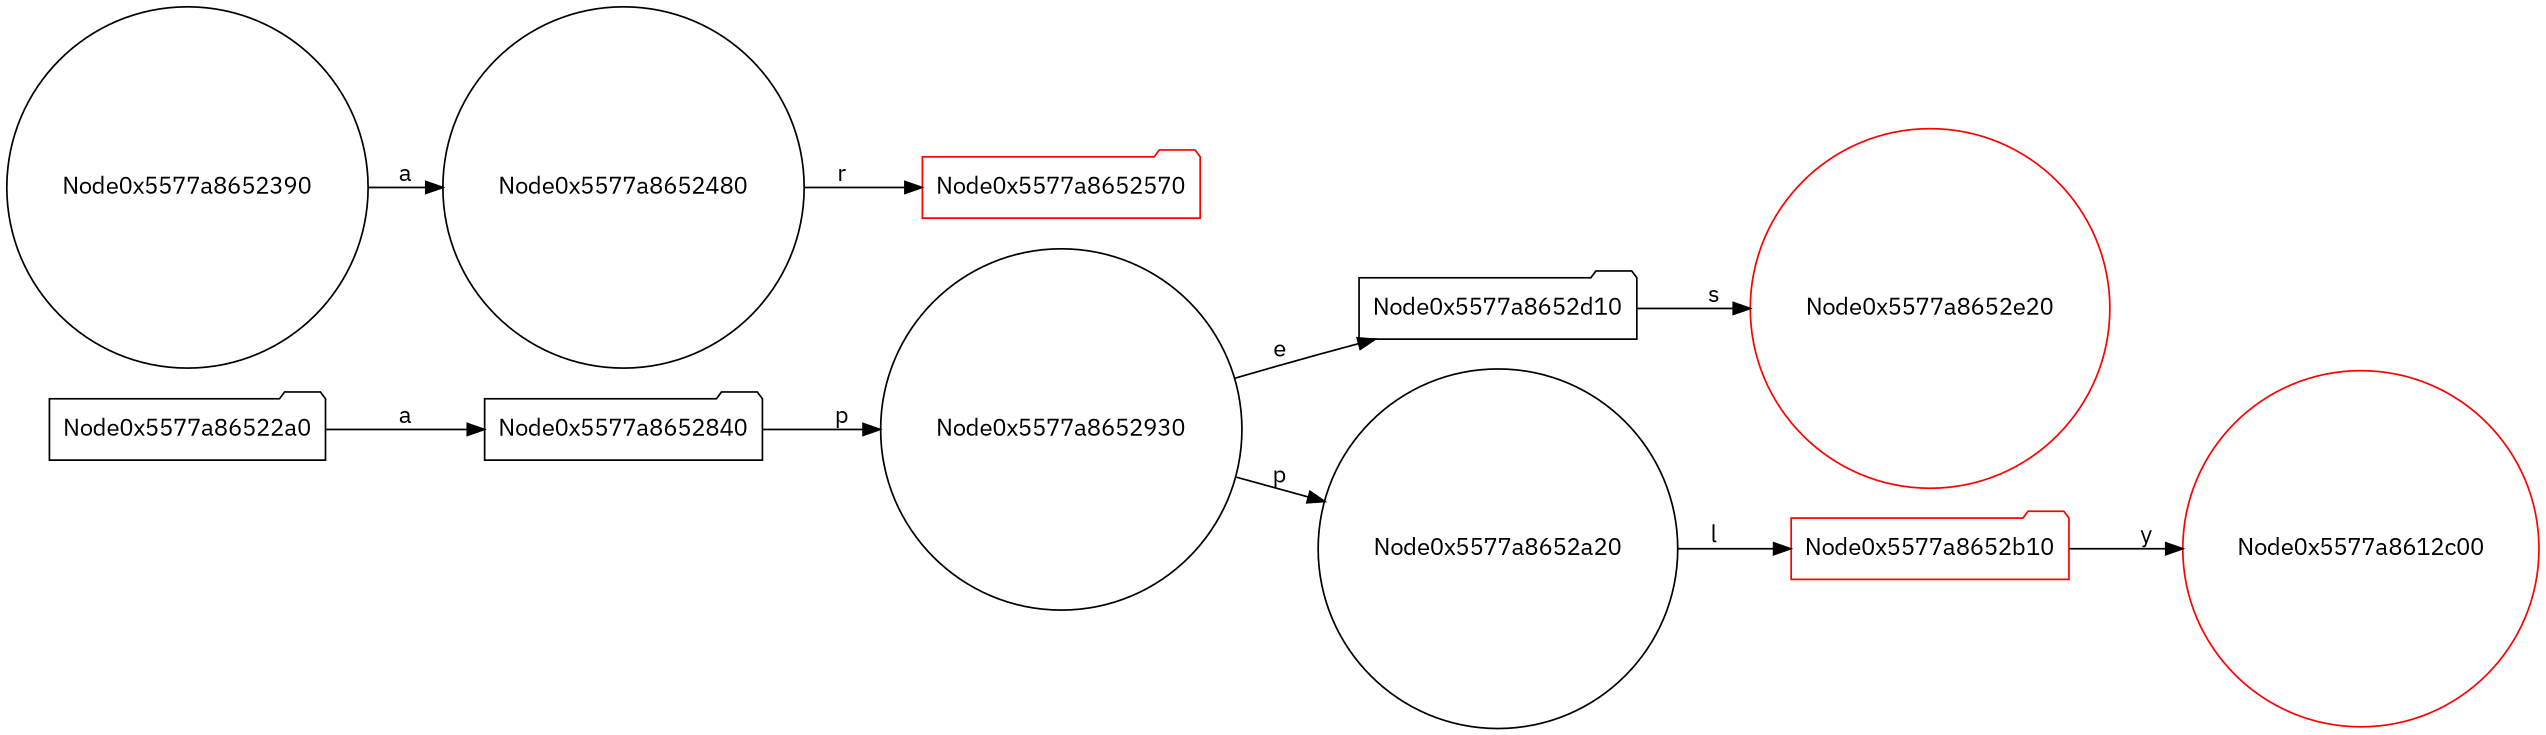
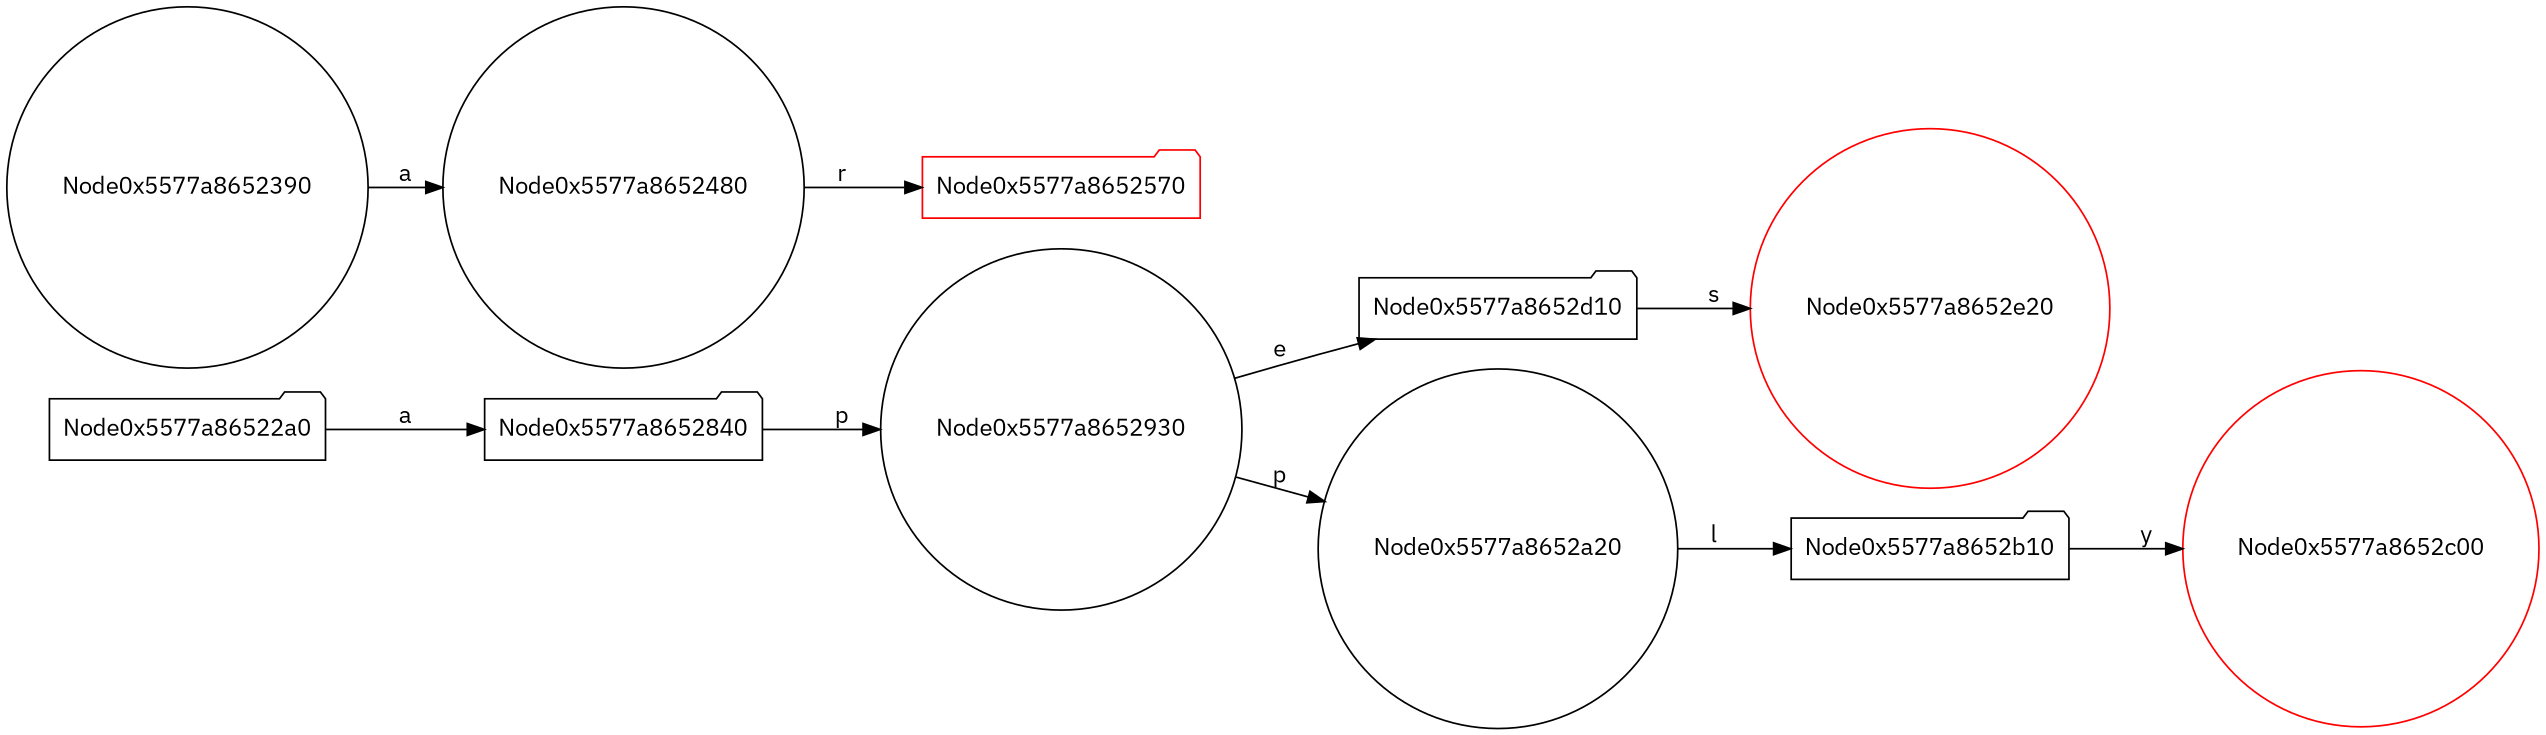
(1930, 549) -> (1930, 549)
(2361, 549) -> (2361, 549)
